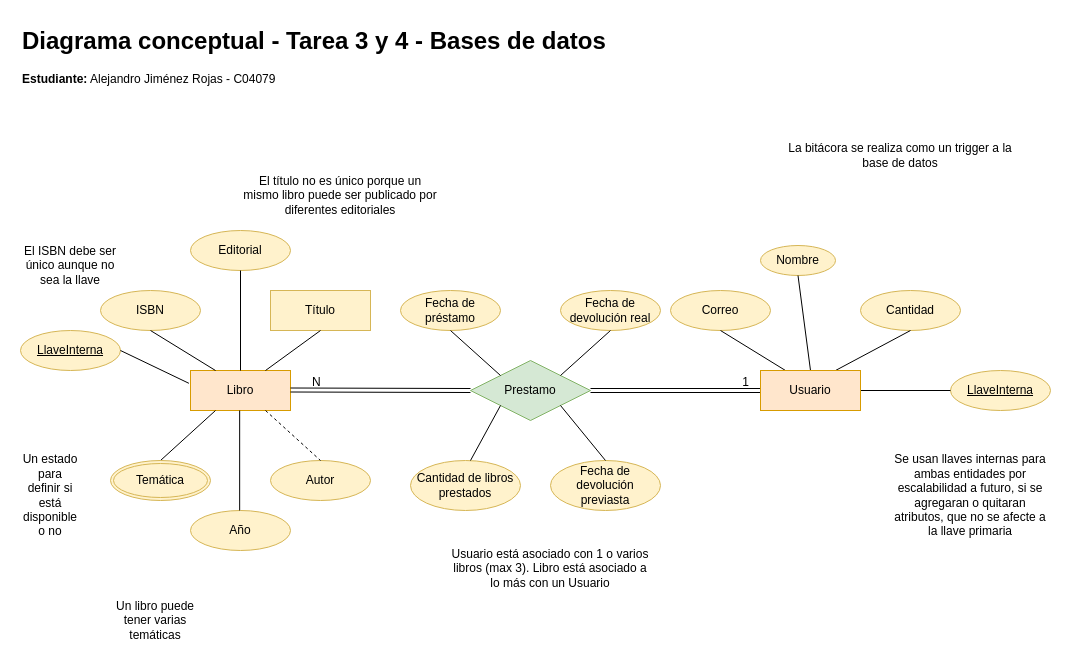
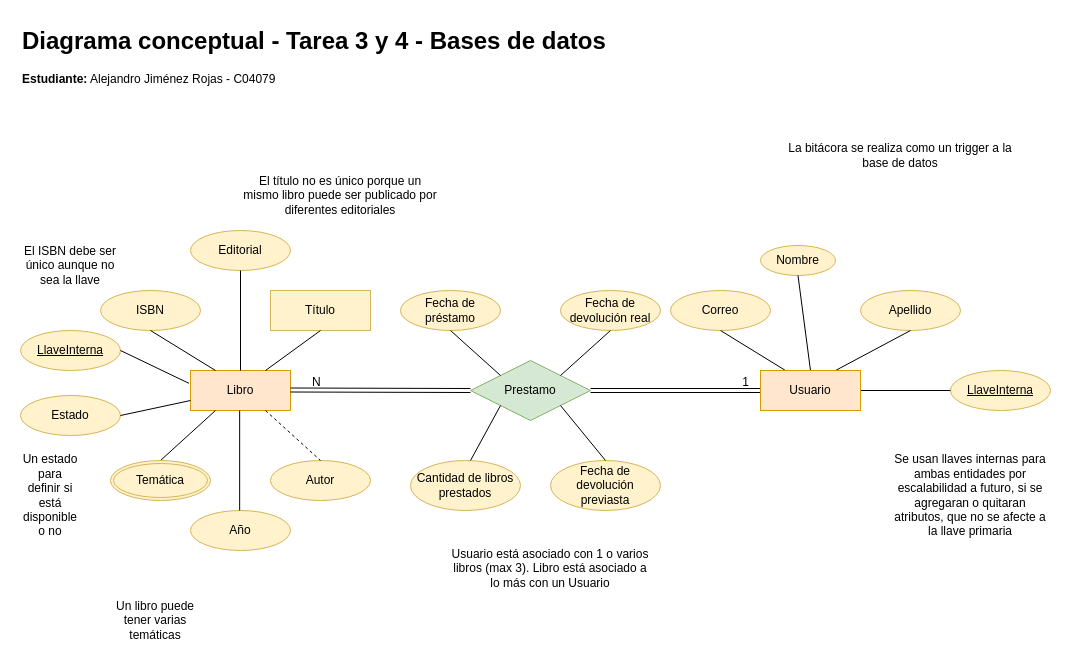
(911, 311) -> (911, 311)
none -> (156, 408)
none -> (71, 416)
